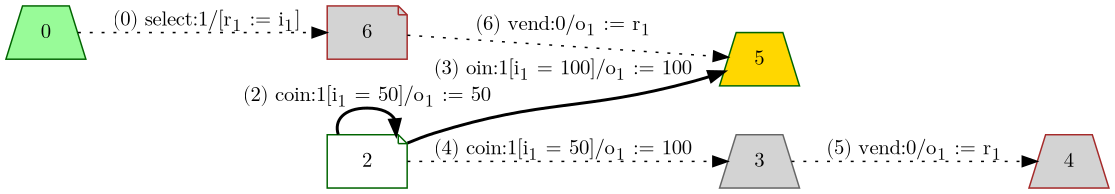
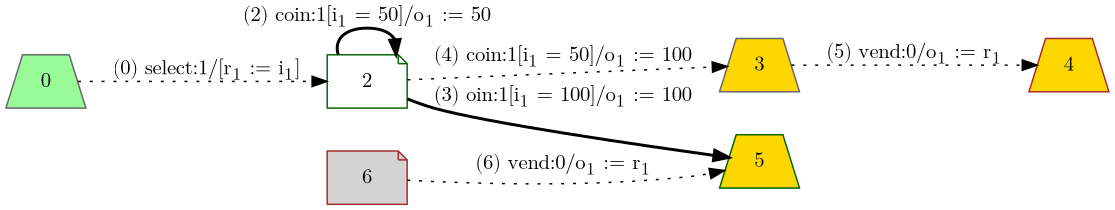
(46, 33) -> (46, 81)
(195, 33) -> (195, 81)
(760, 161) -> (760, 65)
(1069, 161) -> (1069, 65)
